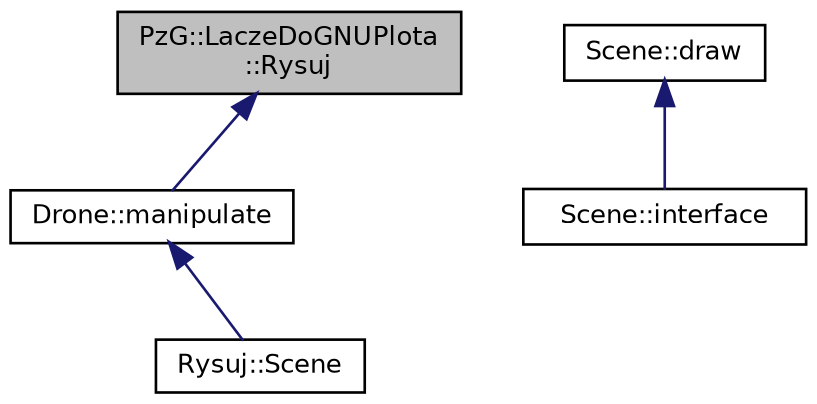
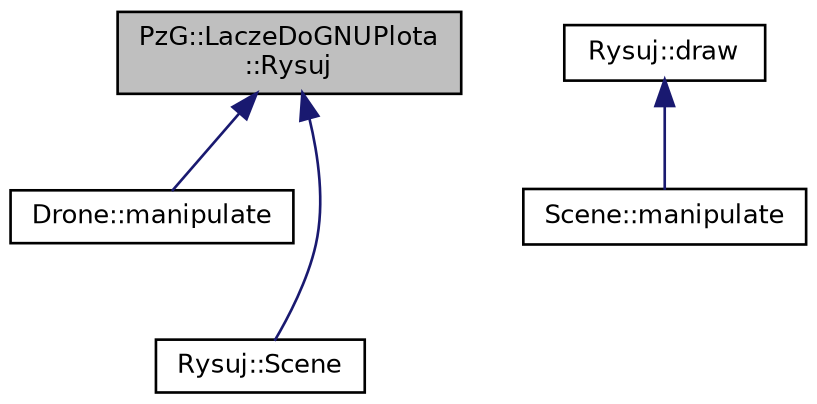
(665, 53) -> (665, 53)
(665, 217) -> (665, 217)
(214, 302) -> (318, 234)
